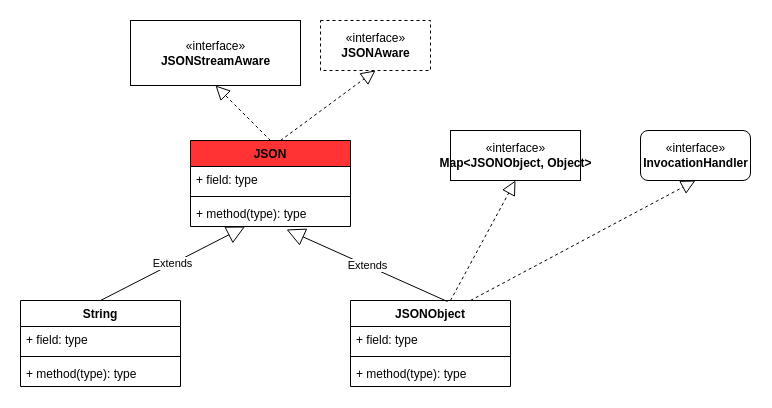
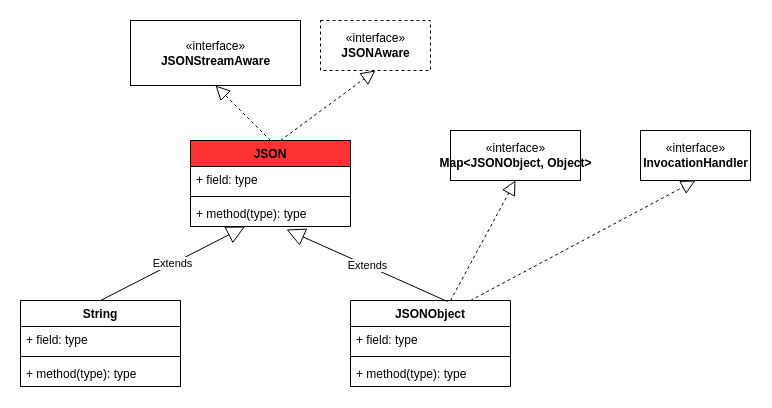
(696, 156) -> (696, 156)
